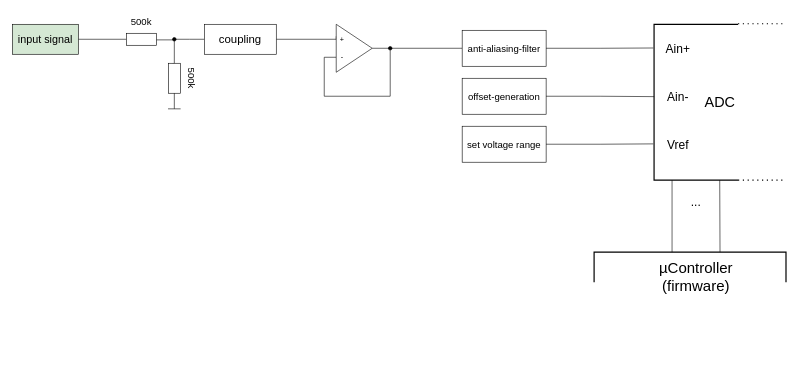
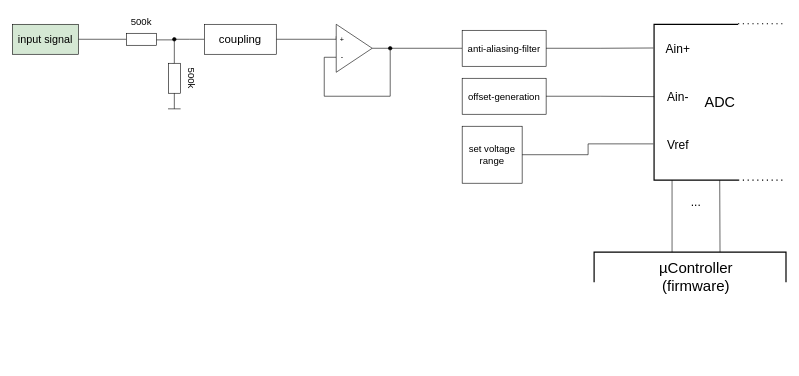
(504, 144) -> (492, 155)
